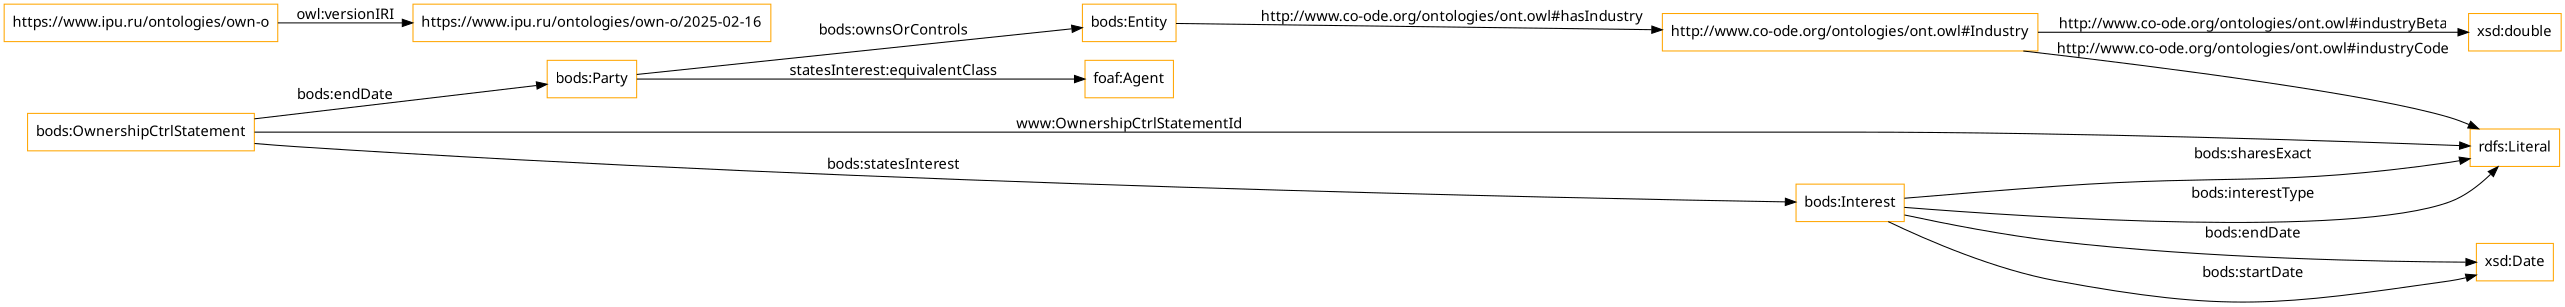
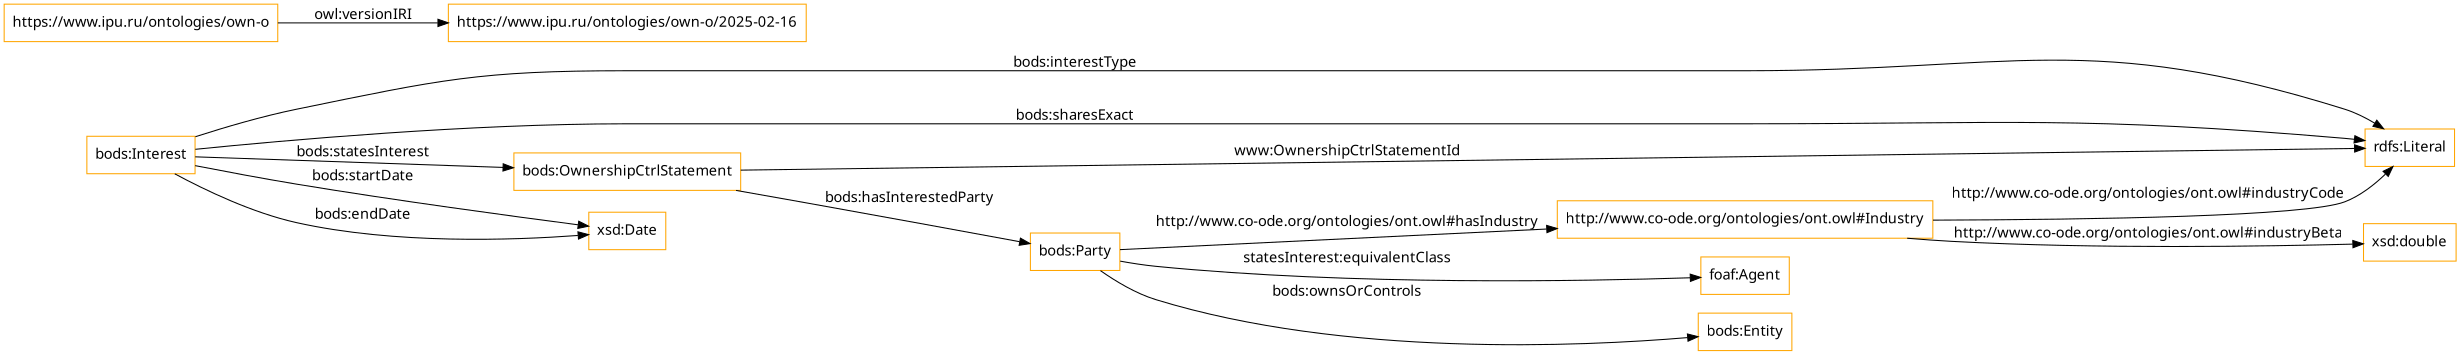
(1414, 27) -> (1333, 239)
(345, 95) -> (910, 198)
(1019, 182) -> (349, 162)
